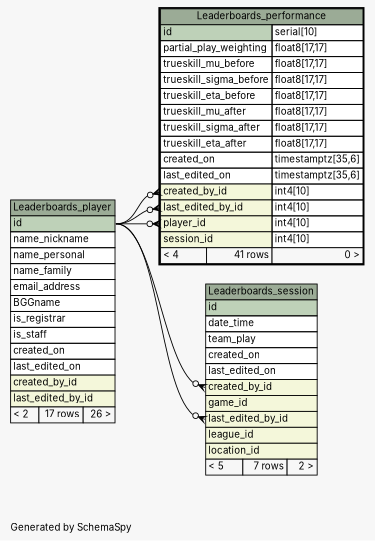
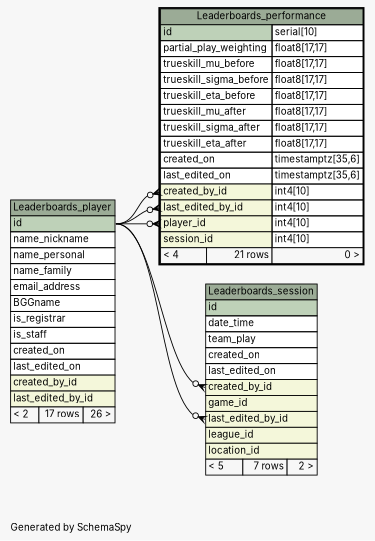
(252, 255) -> (252, 255)
